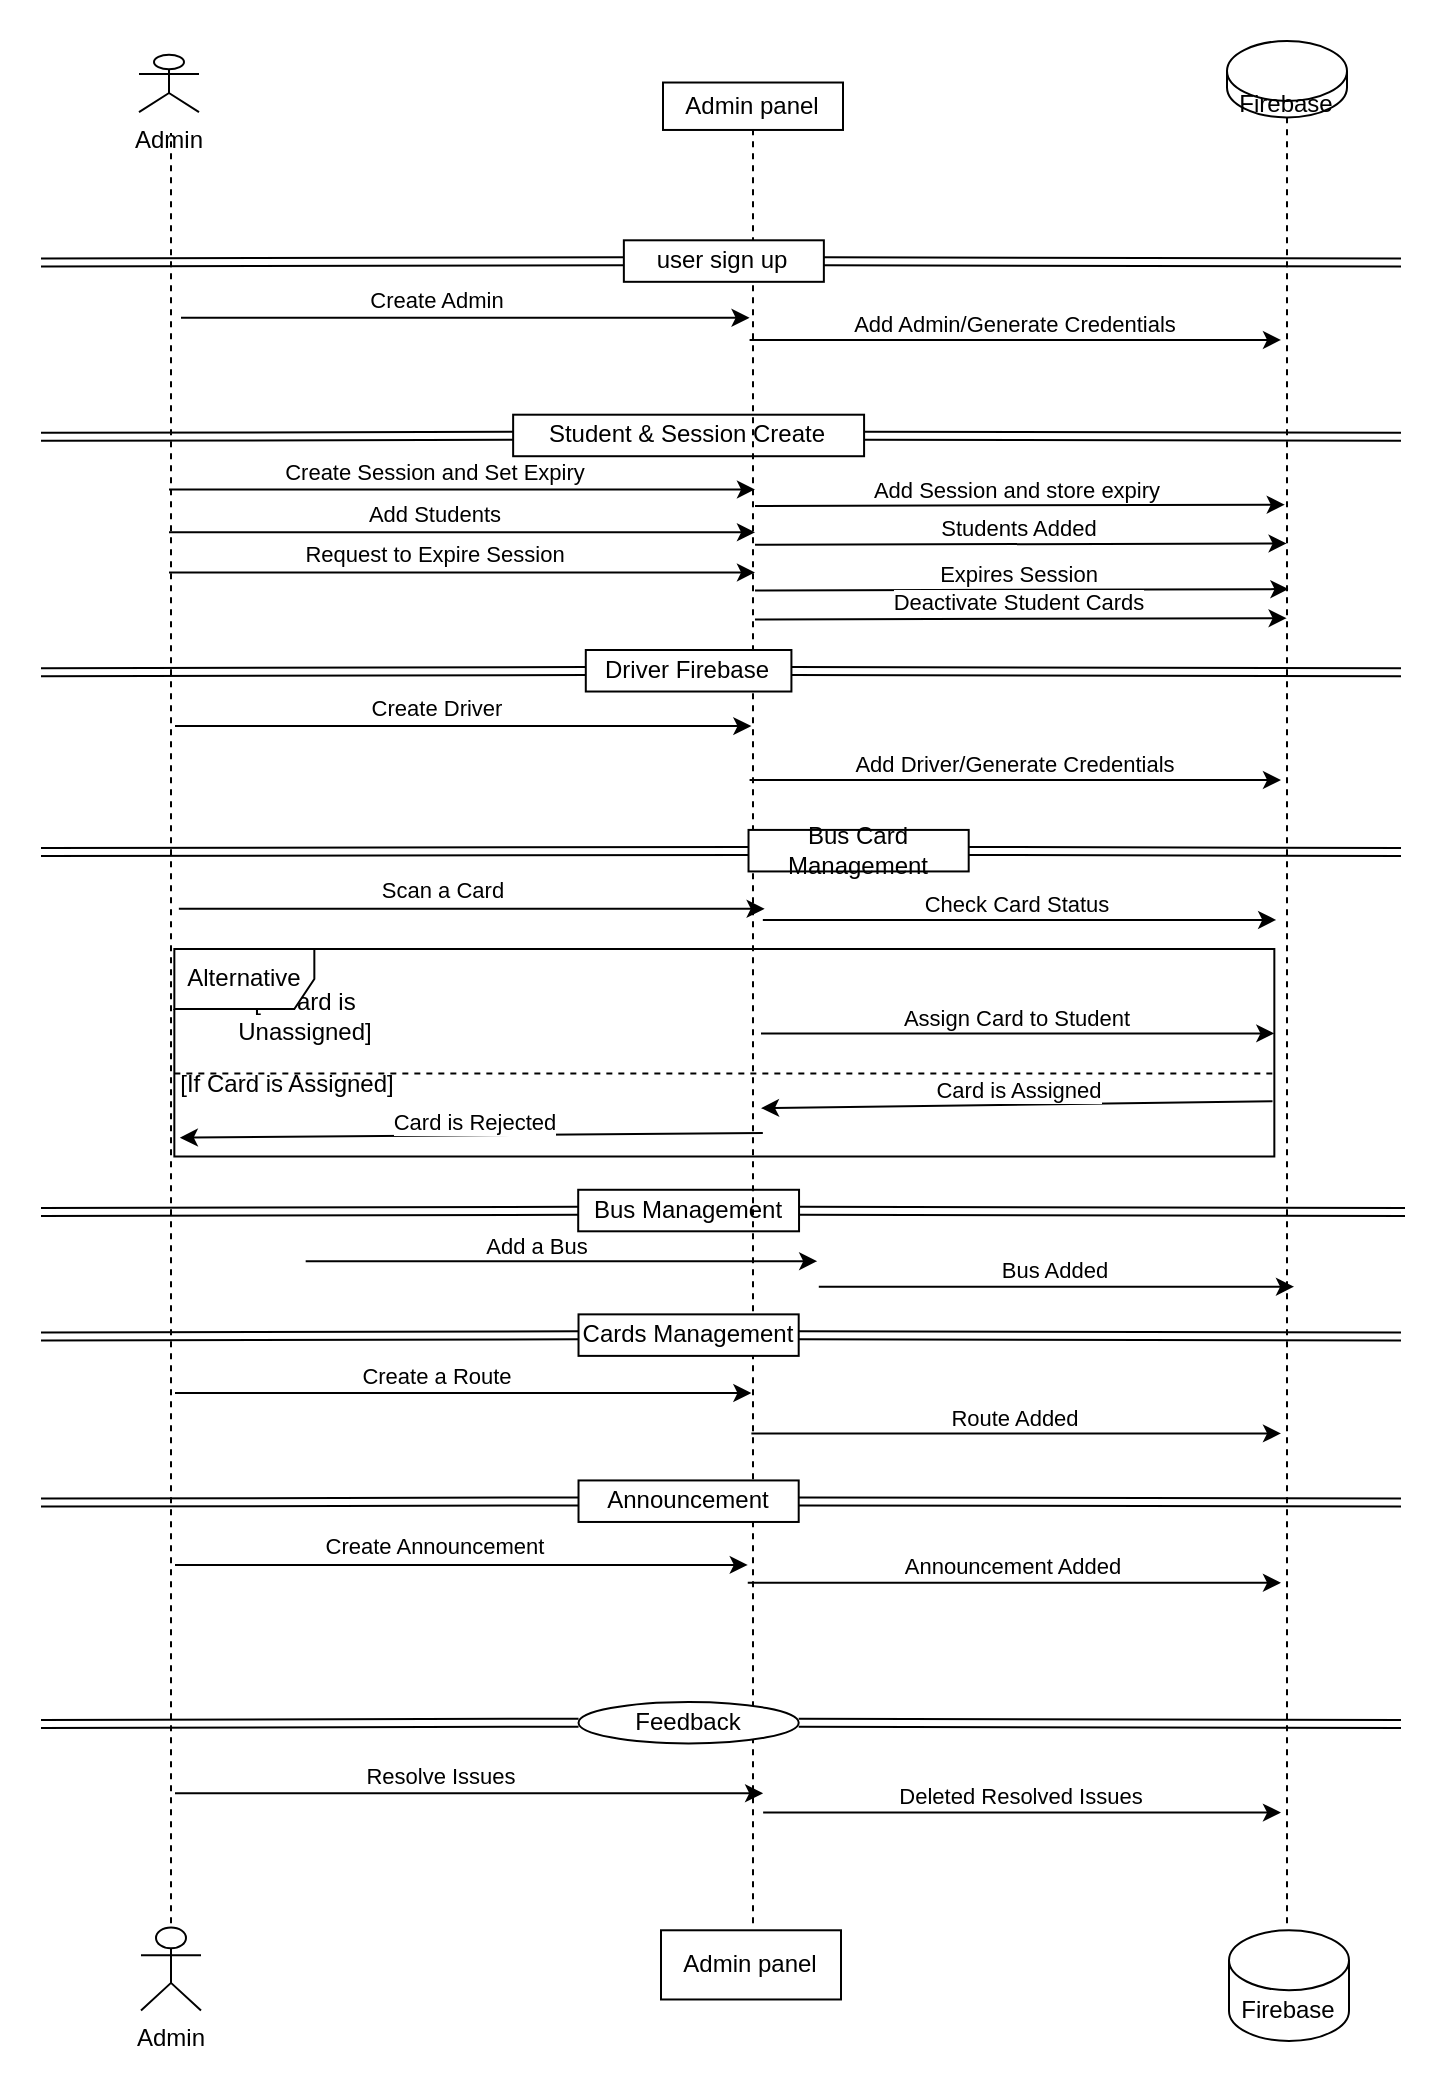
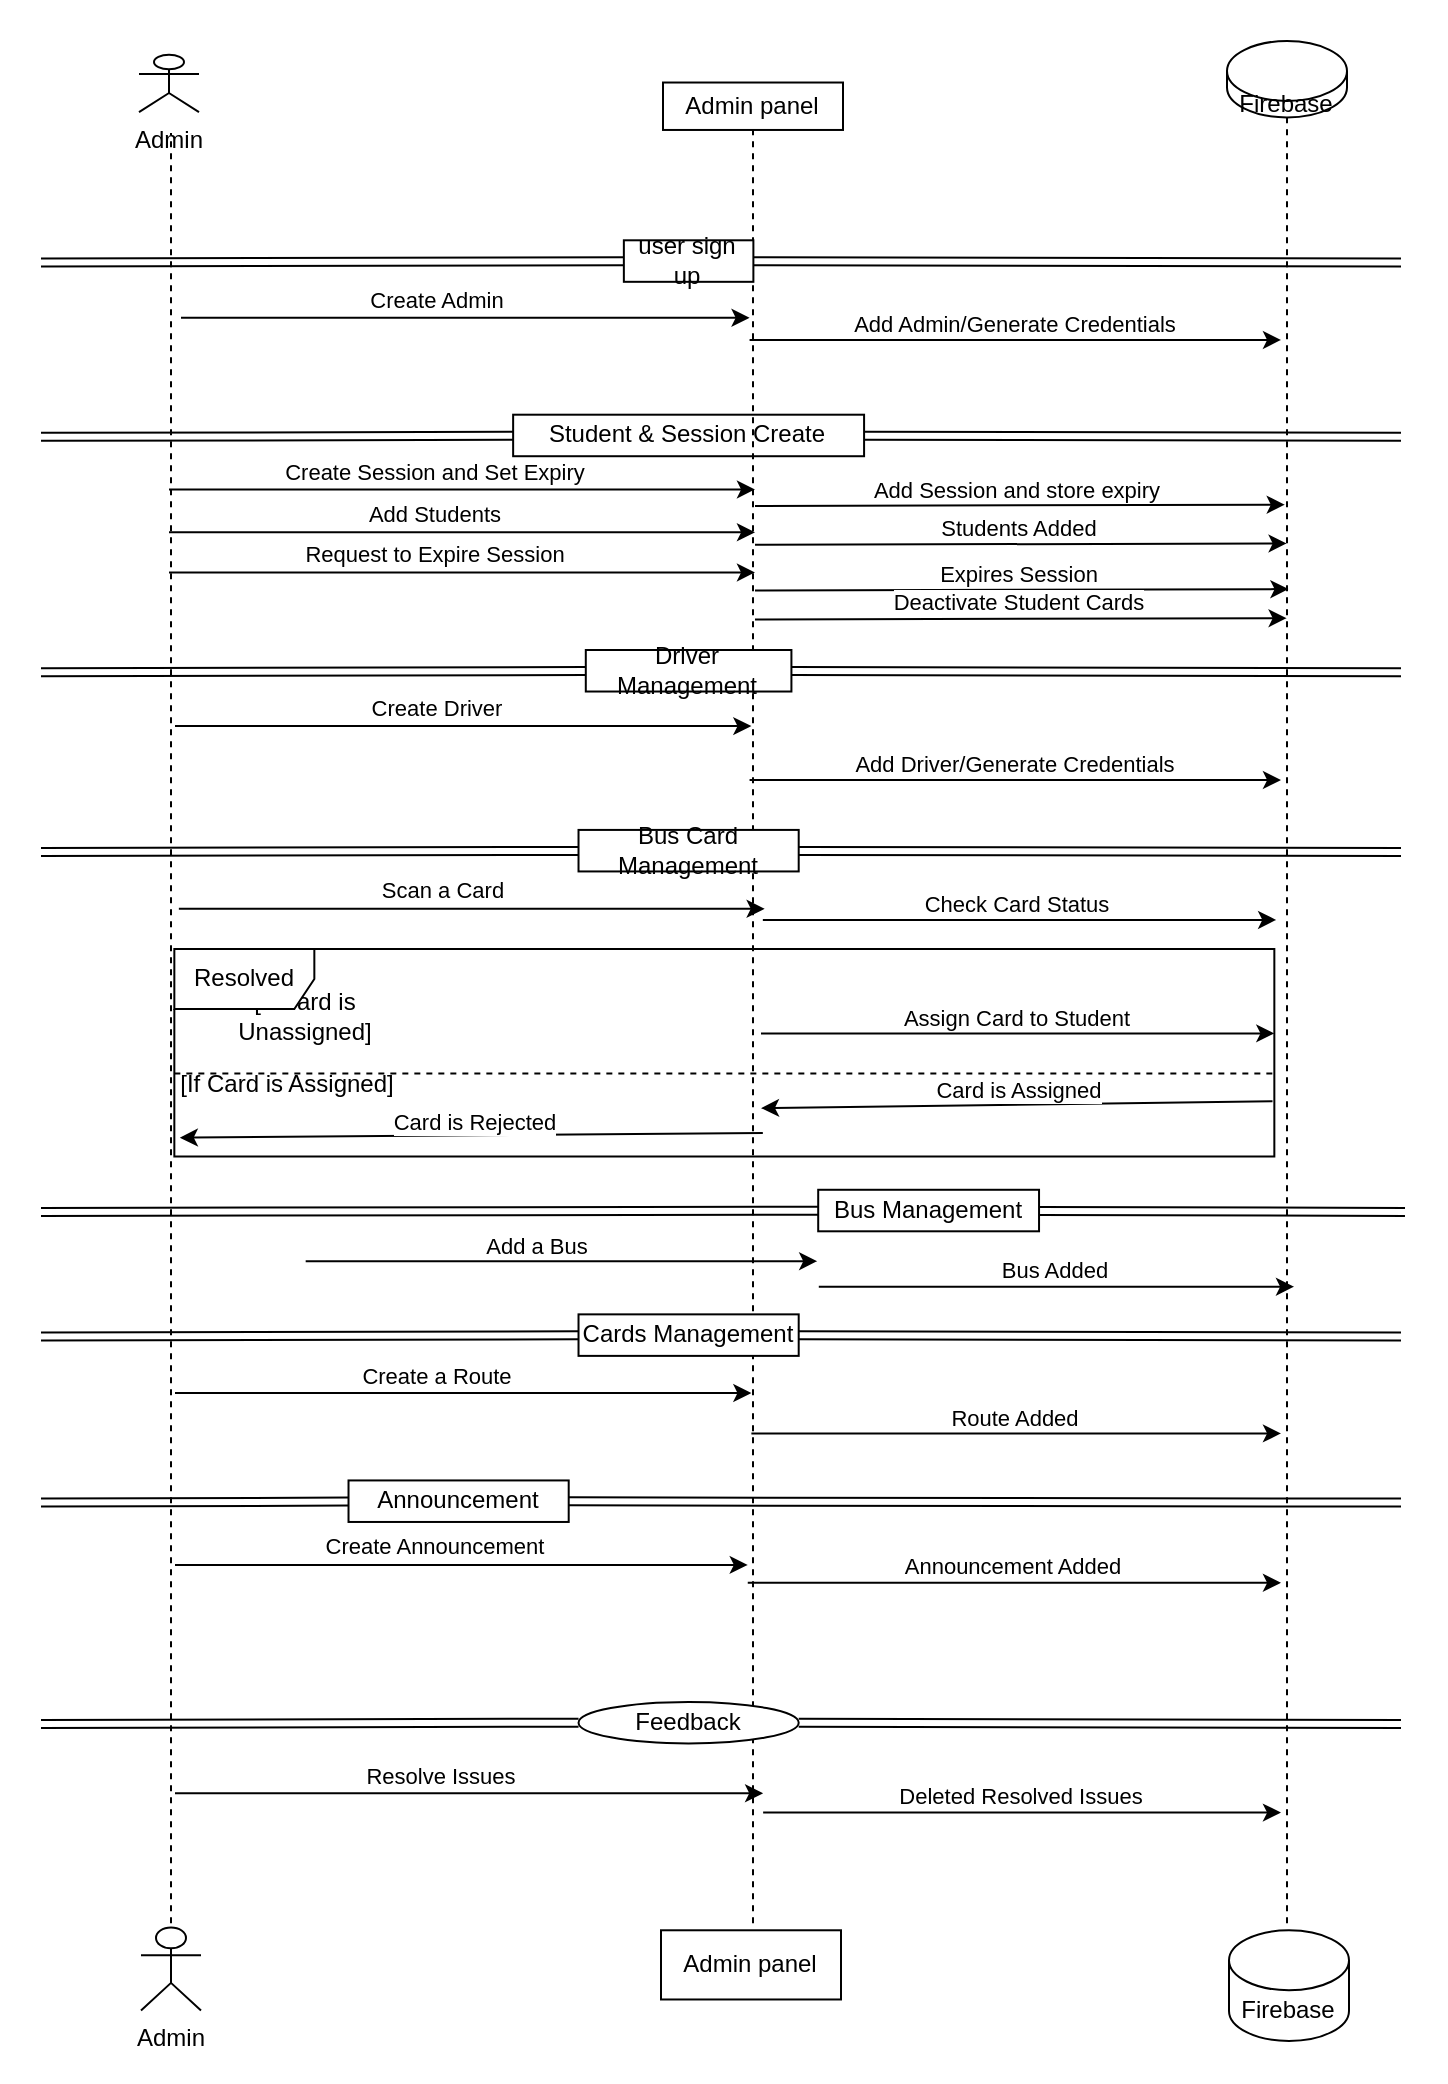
(724, 261) -> (689, 261)
(688, 671) -> (688, 671)
(859, 851) -> (689, 851)
(245, 979) -> (245, 979)
(689, 1211) -> (929, 1211)
(689, 1501) -> (459, 1501)
